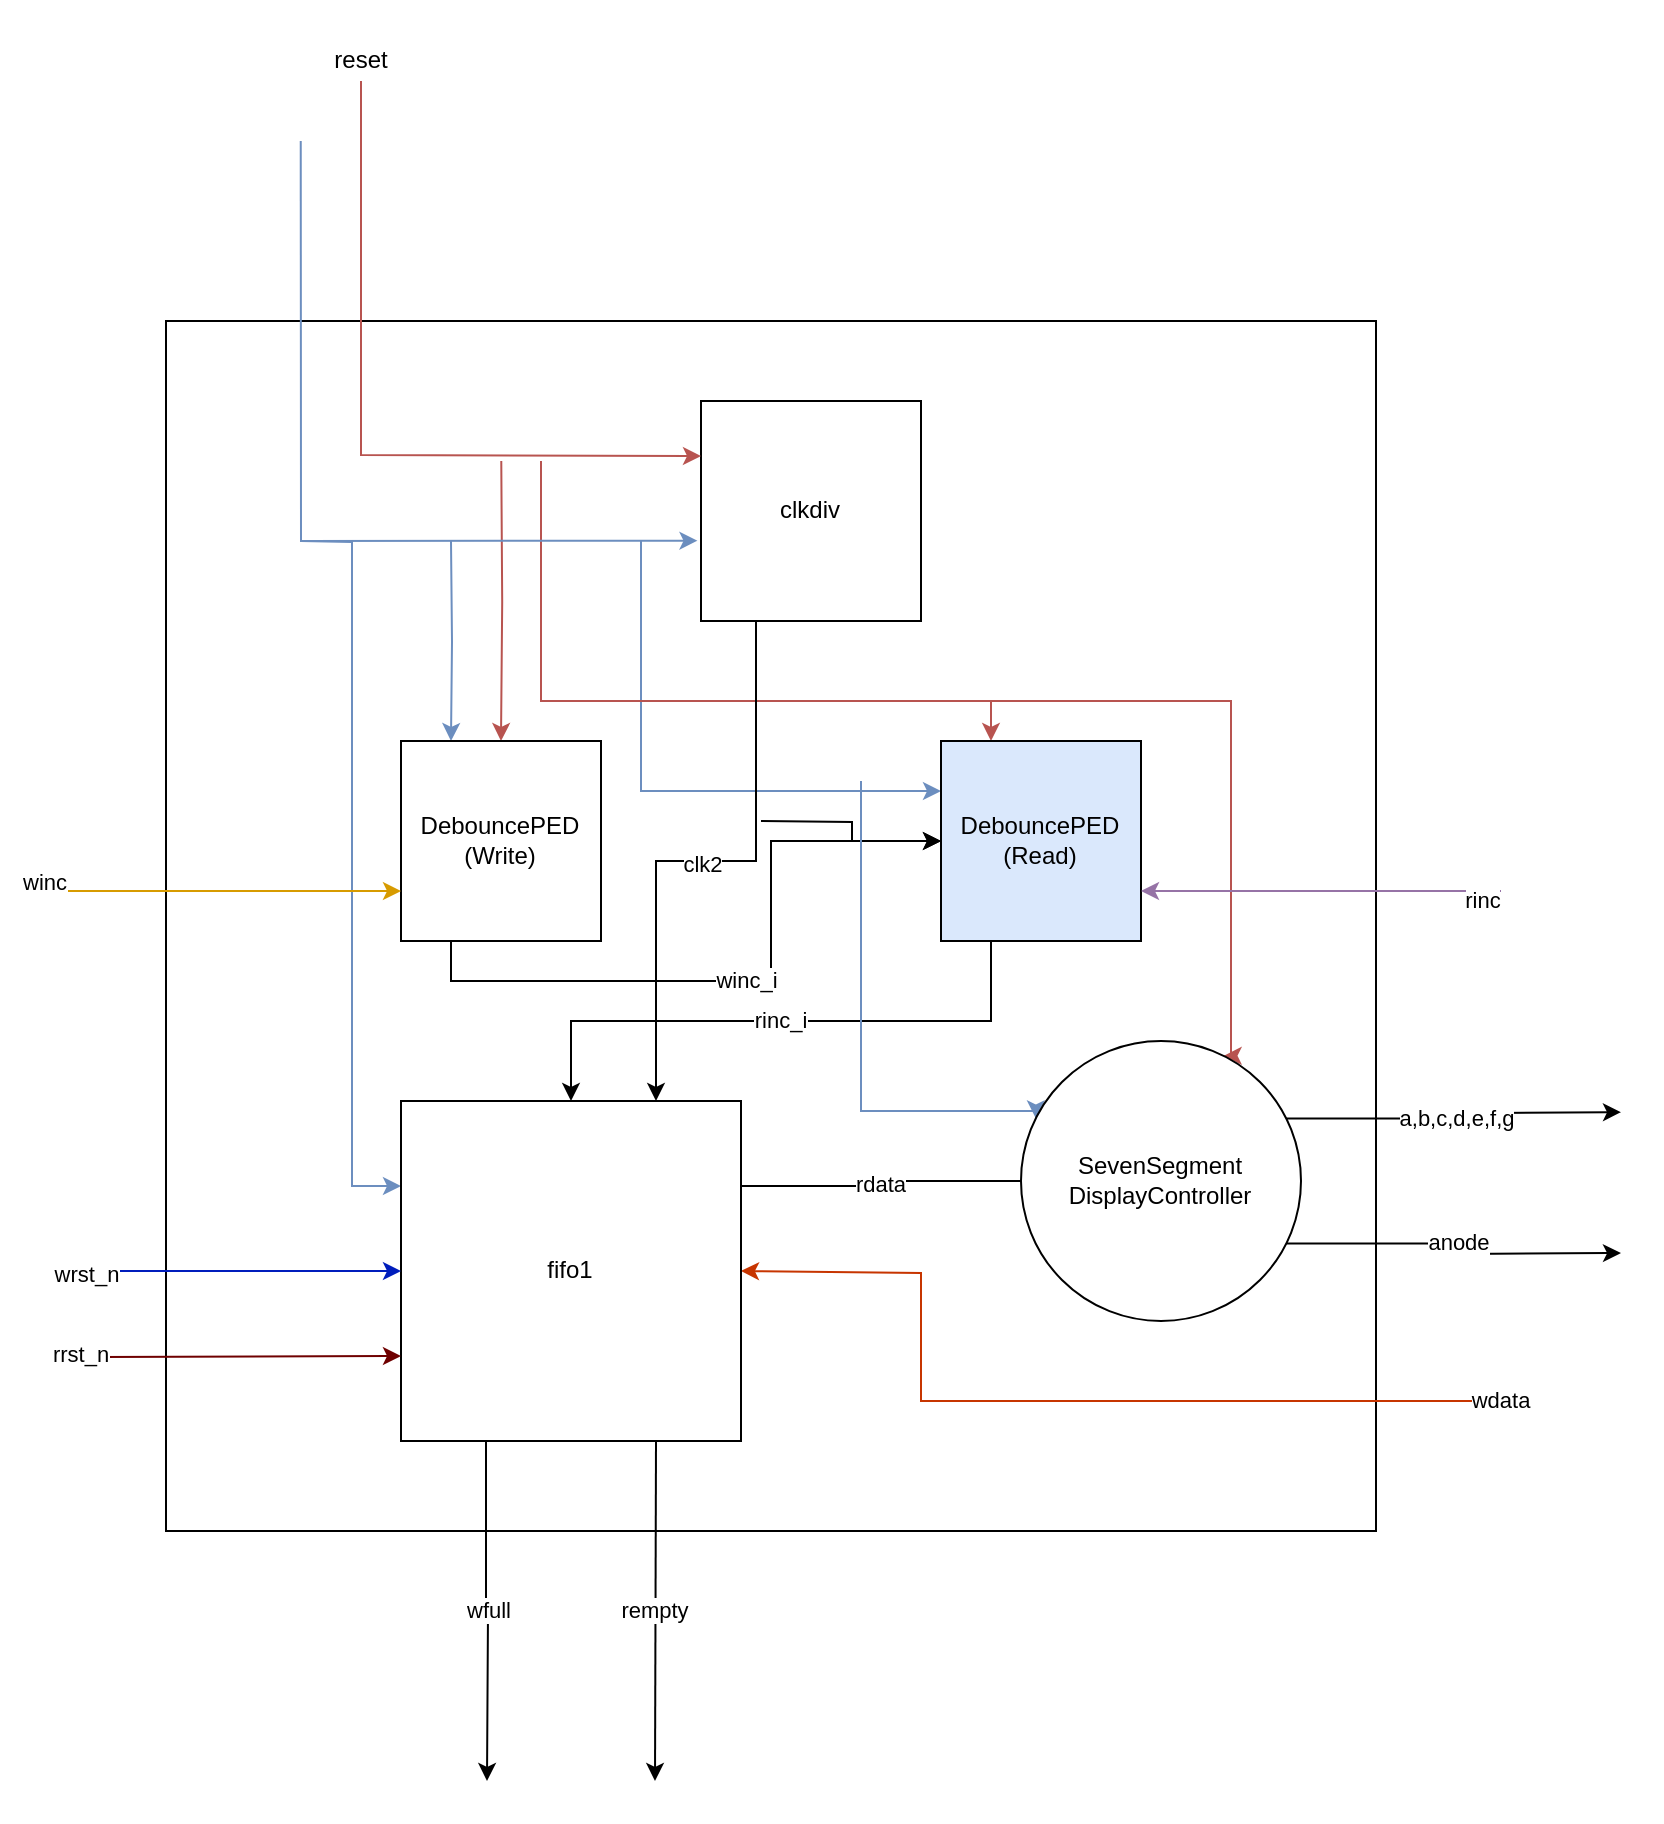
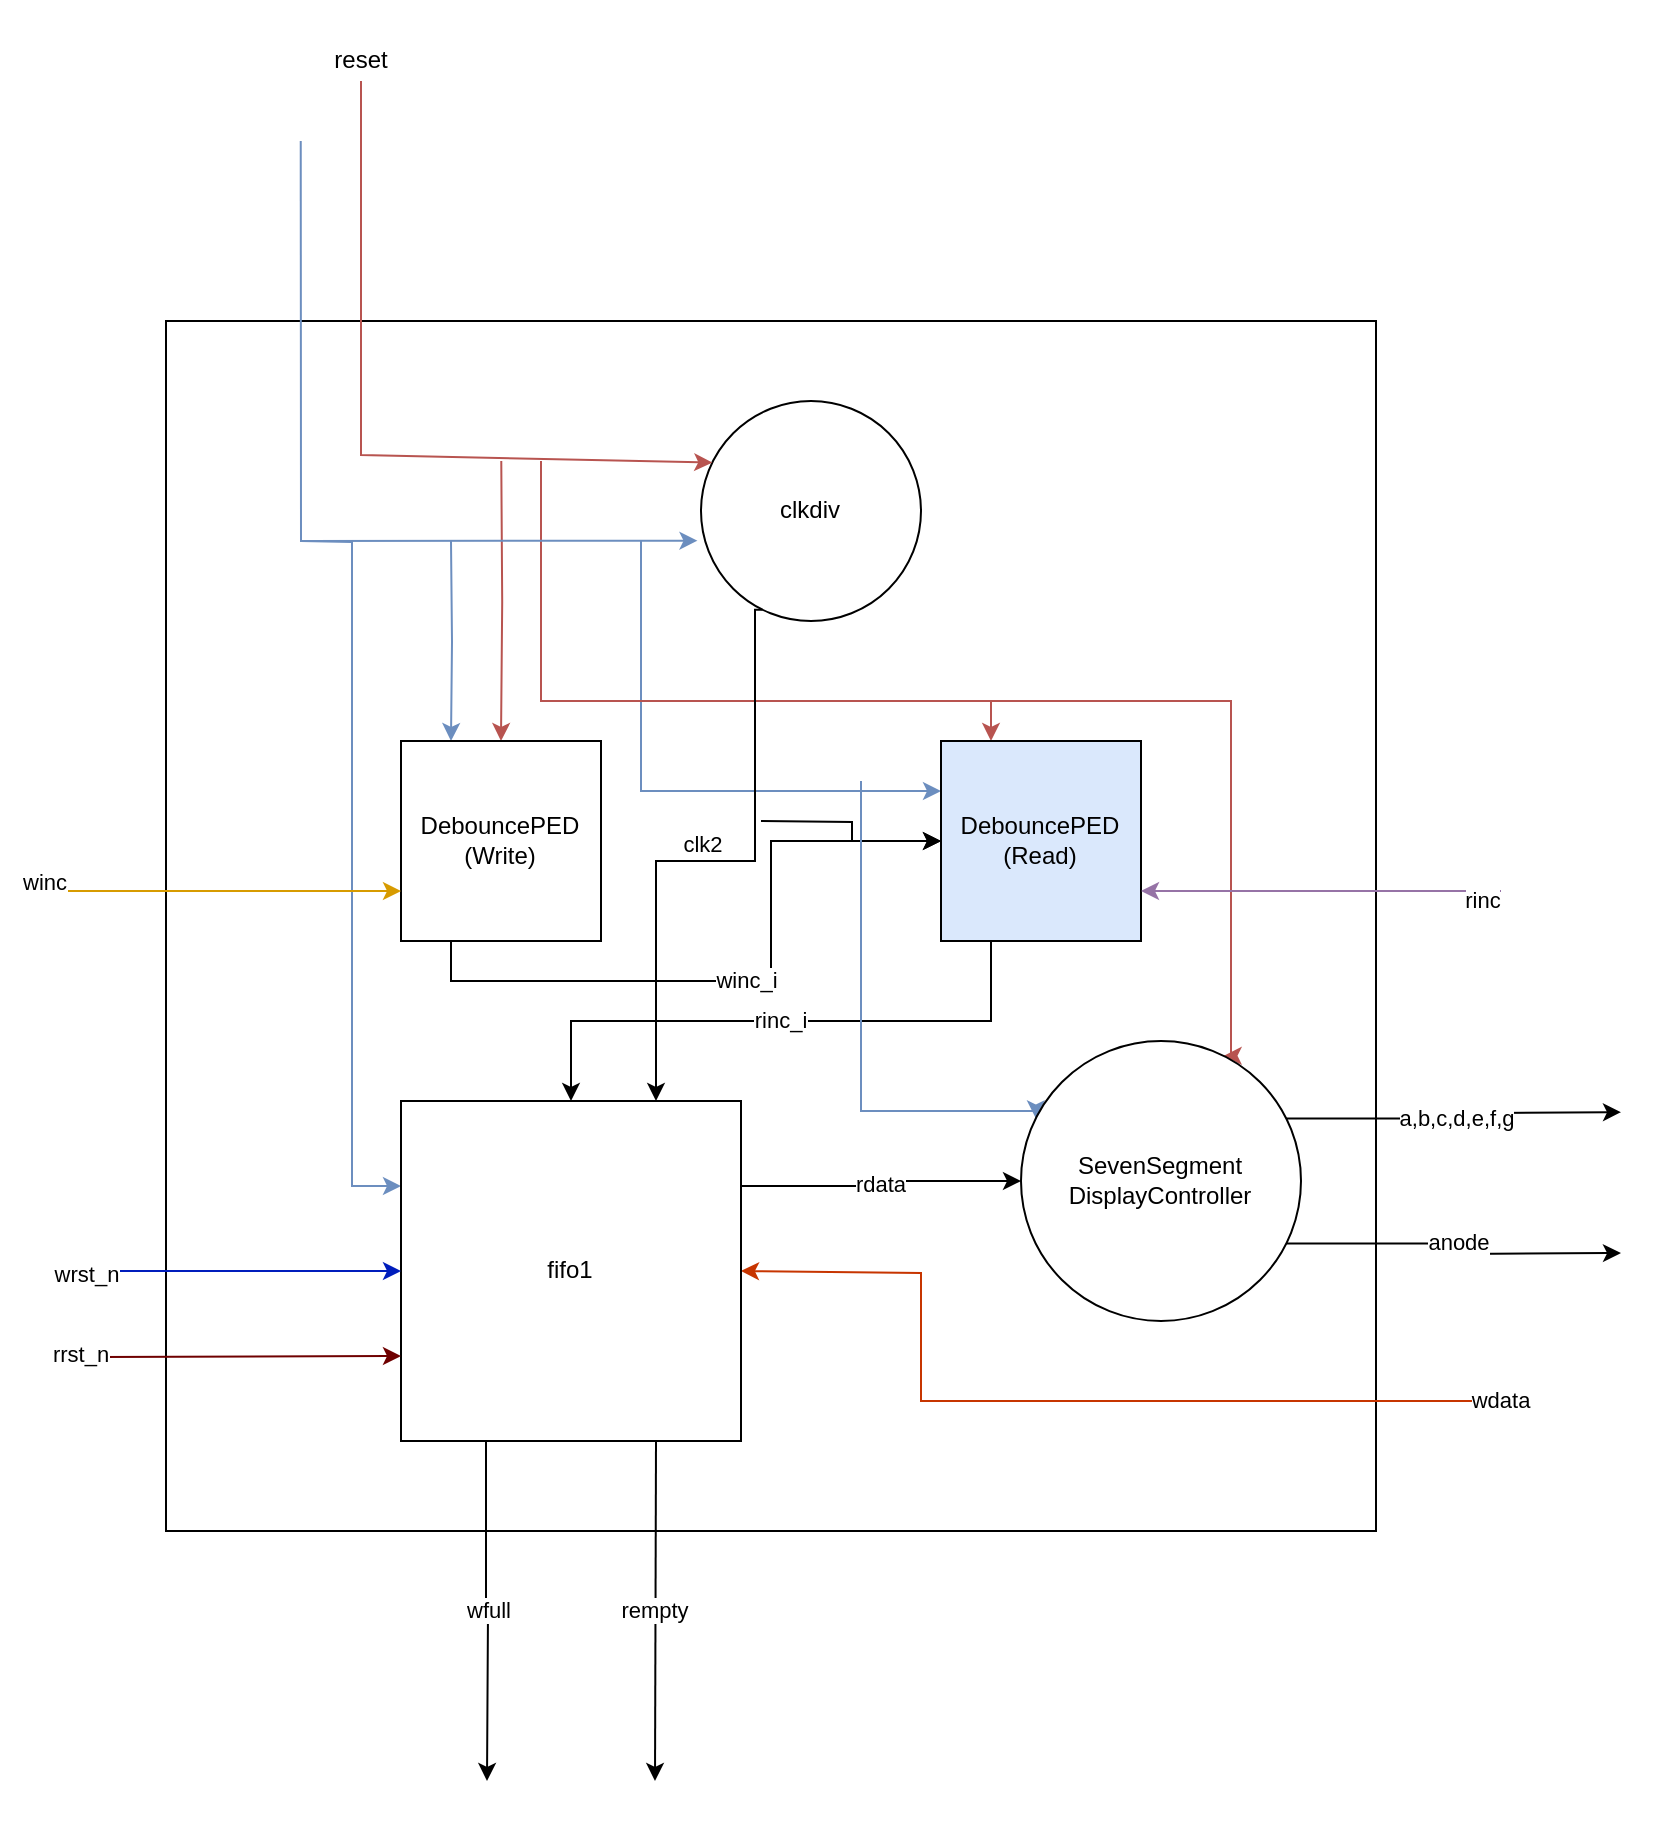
(811, 511) -> (811, 511)
(1011, 1181) -> (1006, 1181)
